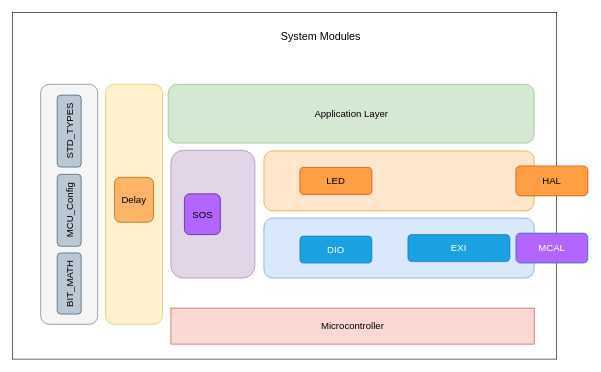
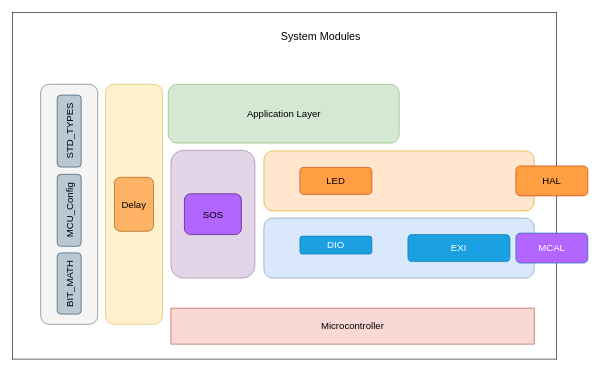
(351, 114) -> (284, 114)
(134, 200) -> (134, 204)
(202, 214) -> (213, 214)
(336, 250) -> (336, 245)
